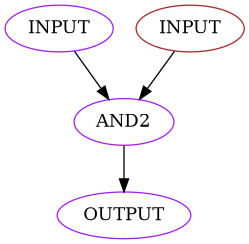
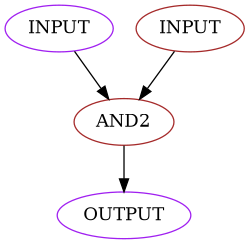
(124, 122) -> (124, 122)
